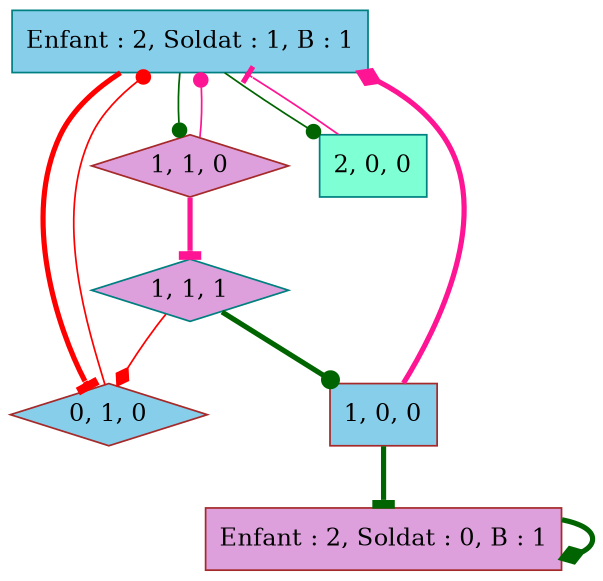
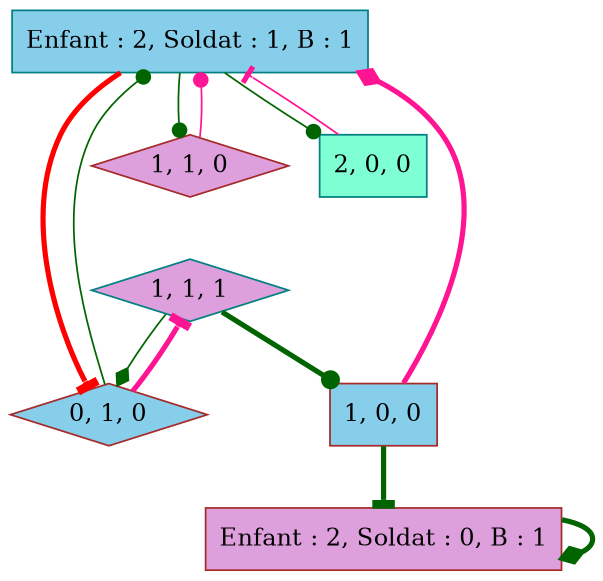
(74, 224) -> (74, 224)
(190, 224) -> (156, 360)
(146, 340) -> (146, 340)
